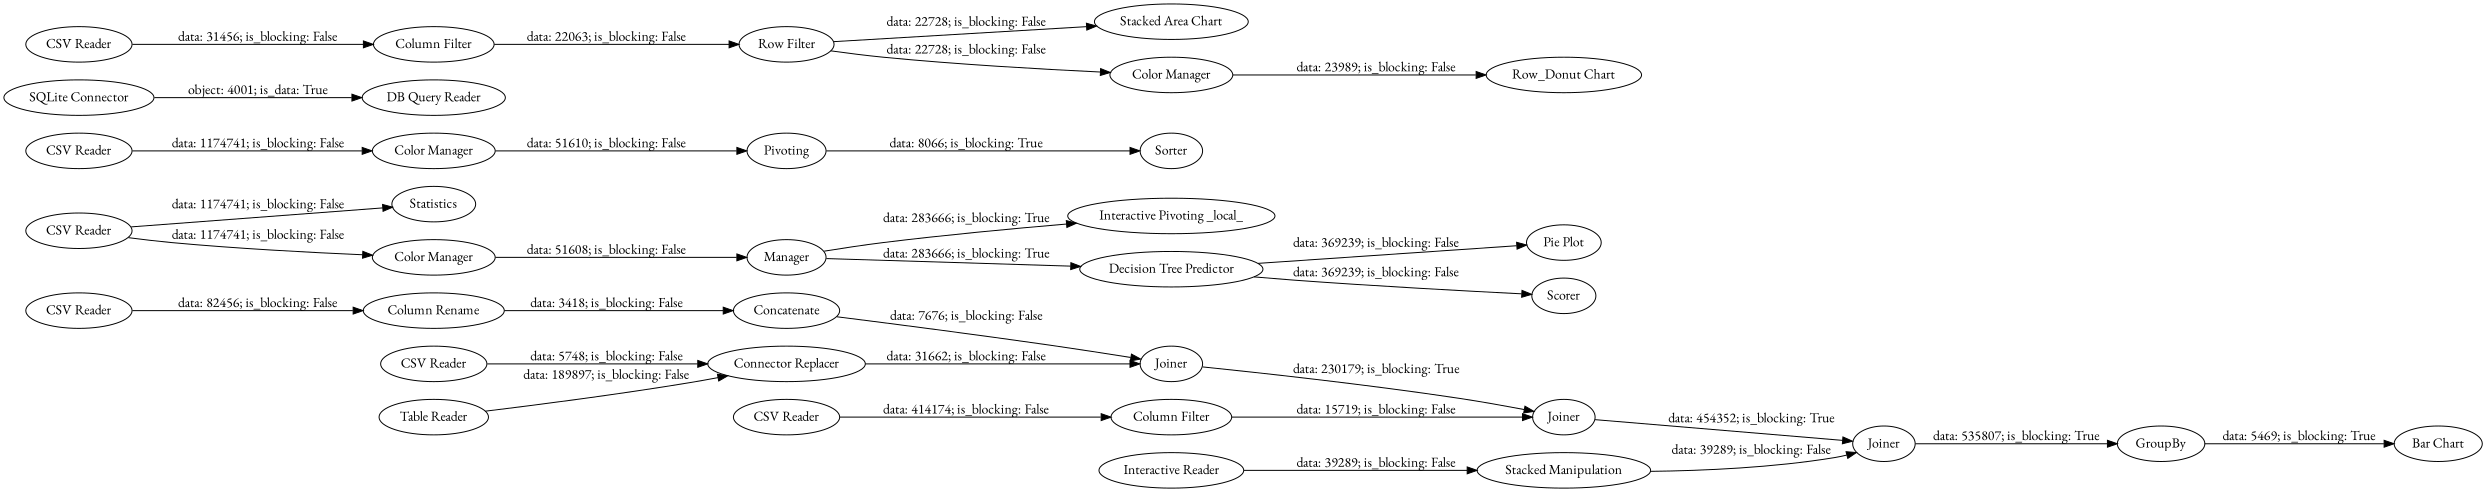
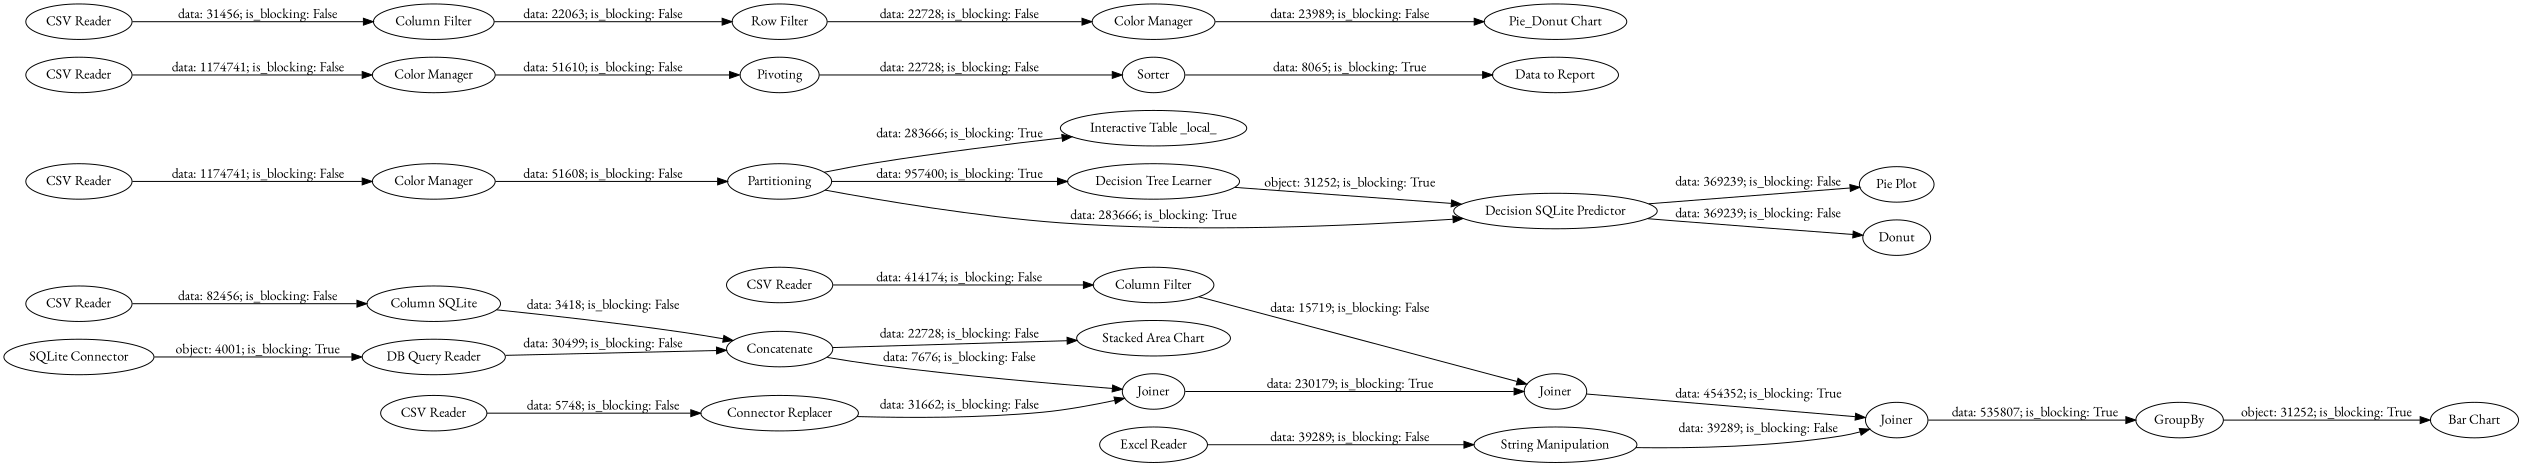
(960, 34) -> (950, 344)
none -> (1555, 75)
(1564, 75) -> (1555, 22)
(258, 90) -> (258, 350)
(966, 143) -> (960, 68)
none -> (1154, 181)
(434, 204) -> none
(1171, 216) -> (1154, 128)
(787, 257) -> (780, 181)
(1171, 269) -> (1555, 211)
(1564, 296) -> (1897, 238)
(434, 311) -> (434, 304)
none -> (611, 353)
(434, 417) -> none
(2299, 436) -> (2327, 413)
(1171, 470) -> (1154, 445)
(1564, 470) -> (1555, 445)
